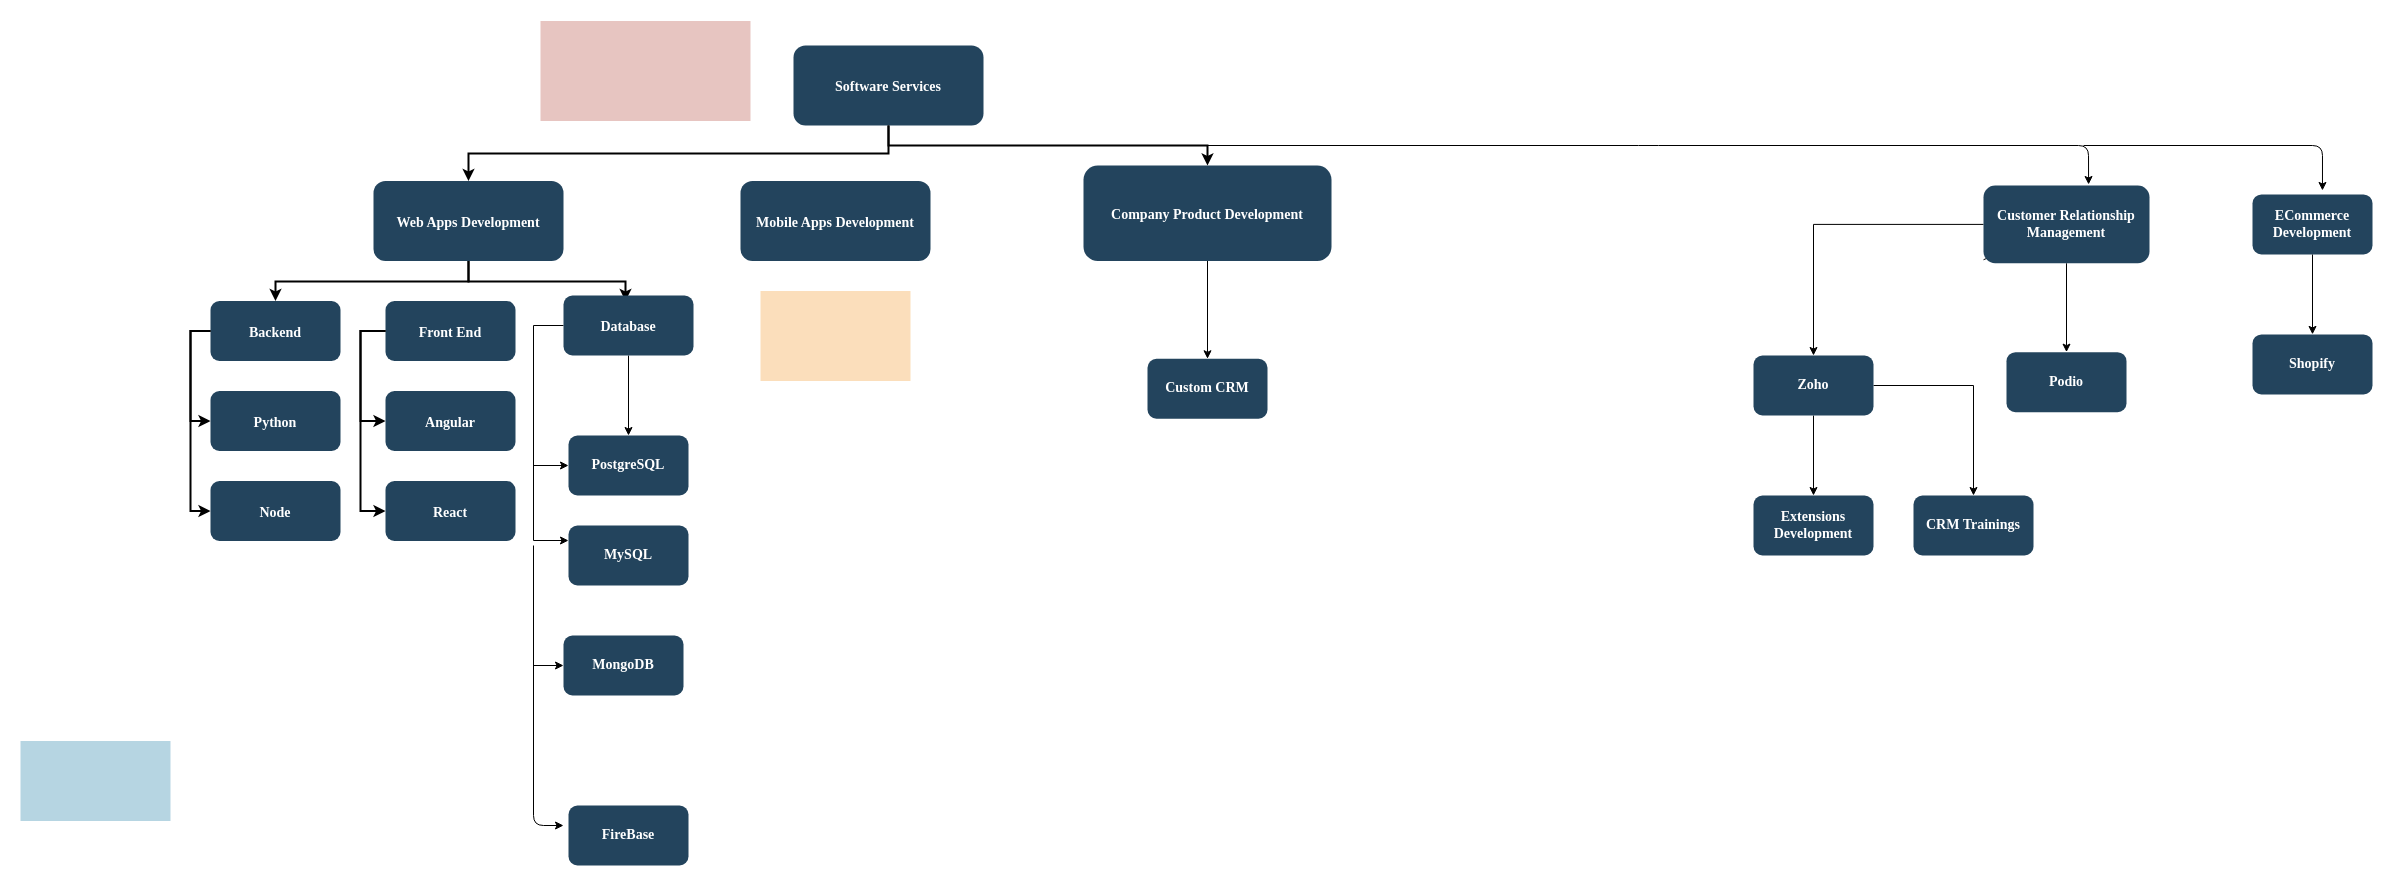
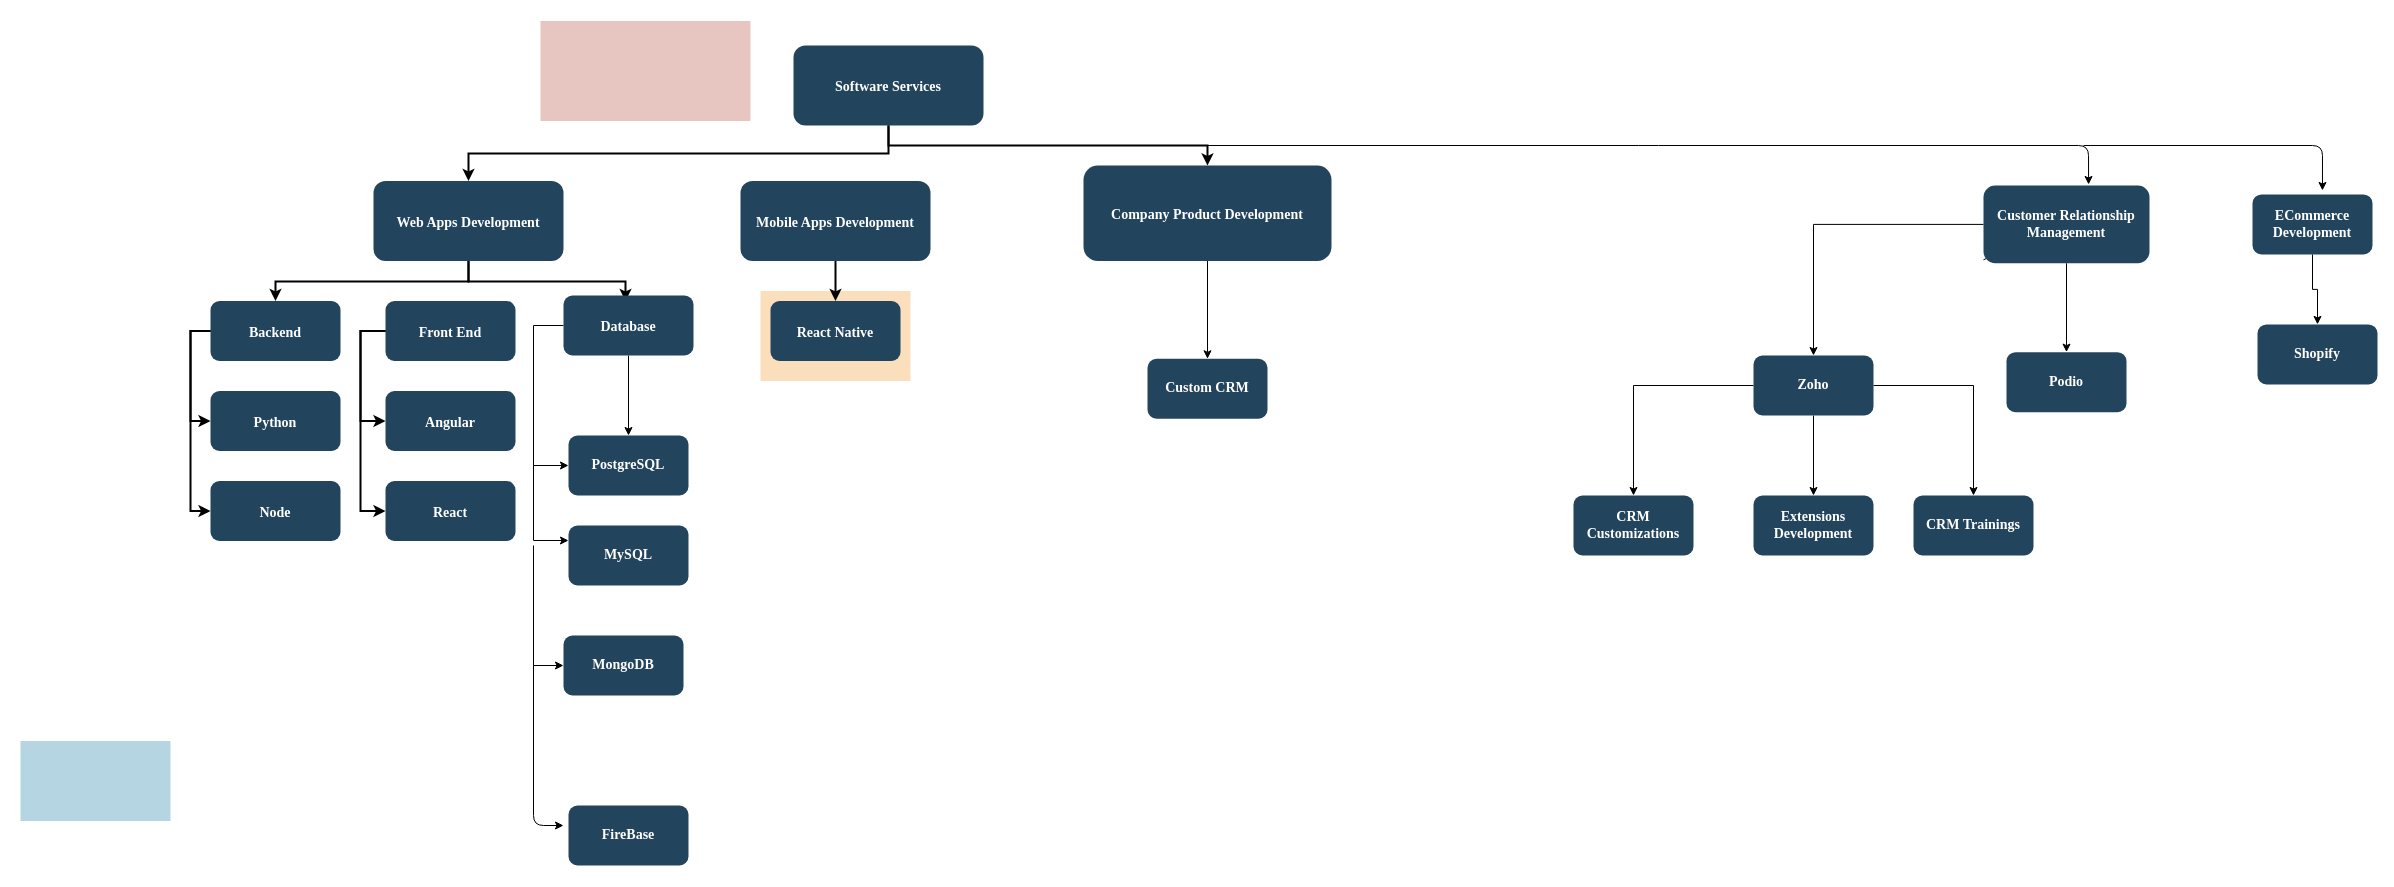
none -> (836, 276)
none -> (836, 331)
(2313, 364) -> (2318, 354)
none -> (1643, 386)
none -> (1634, 526)
